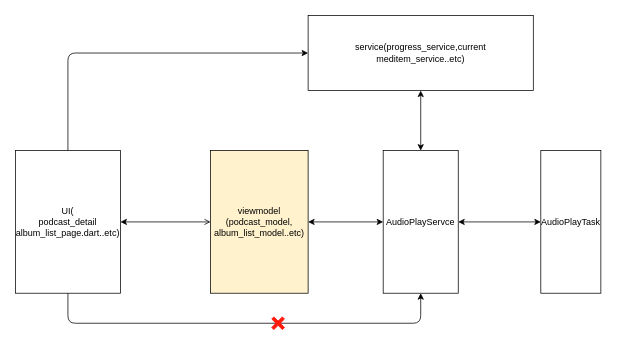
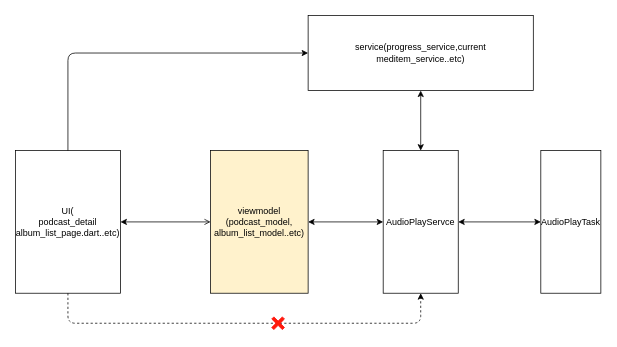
(242, 323) -> (242, 323)
